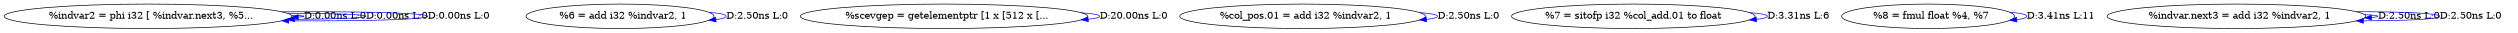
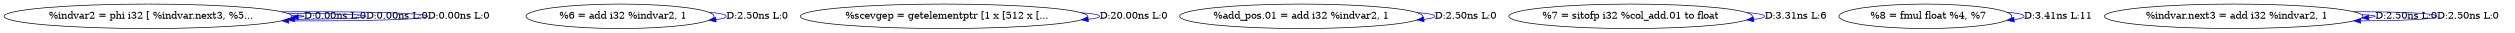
(1303, 16) -> (1301, 16)
